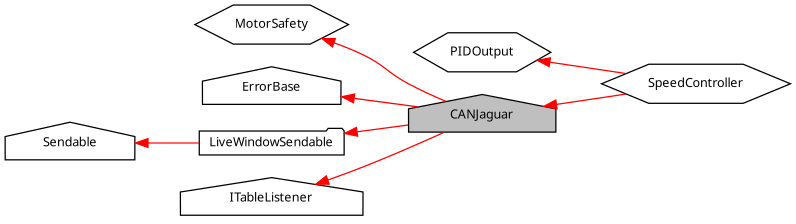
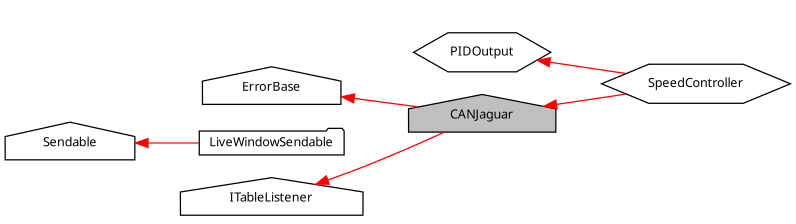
(272, 25) -> none
(383, 128) -> none
